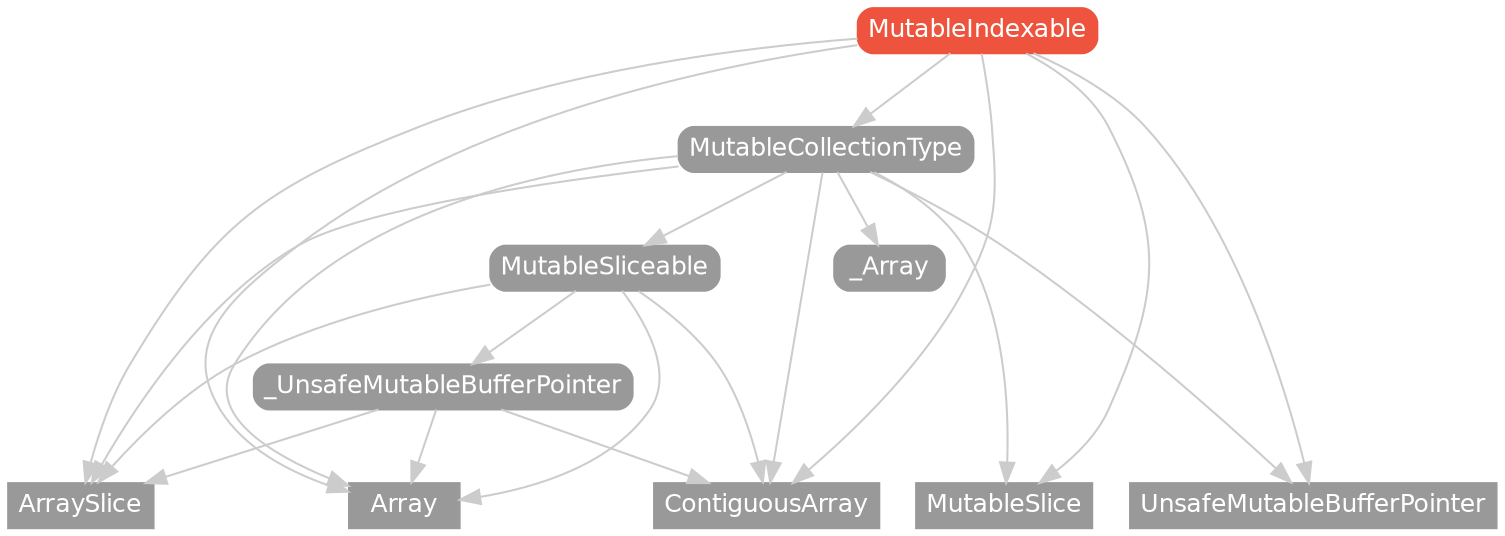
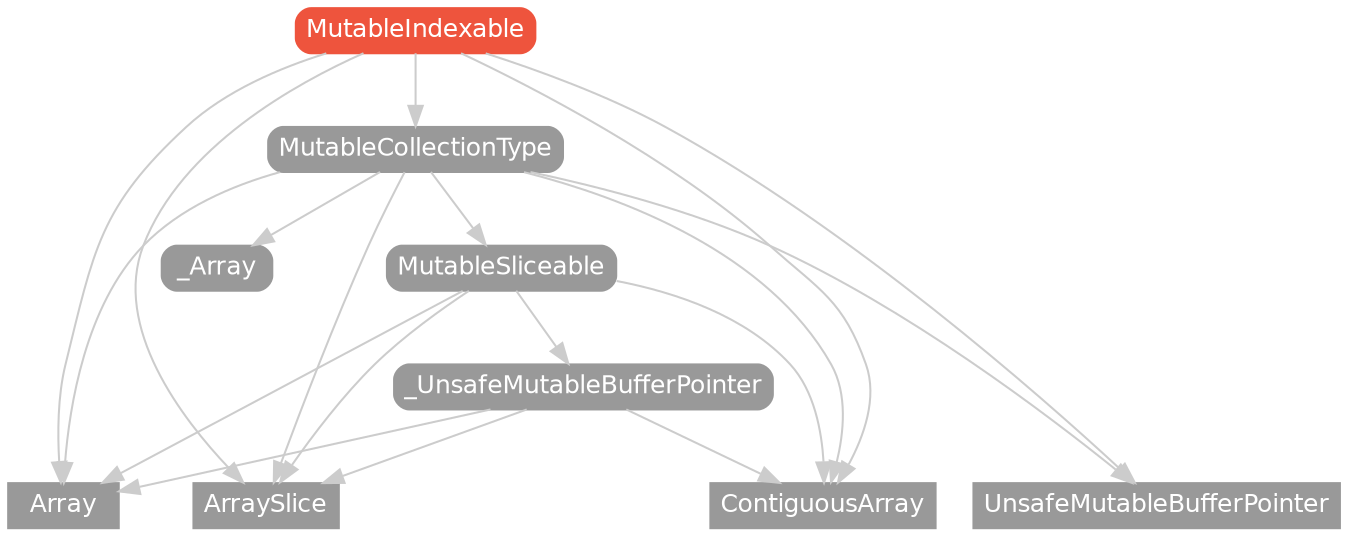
(1004, 506) -> none
